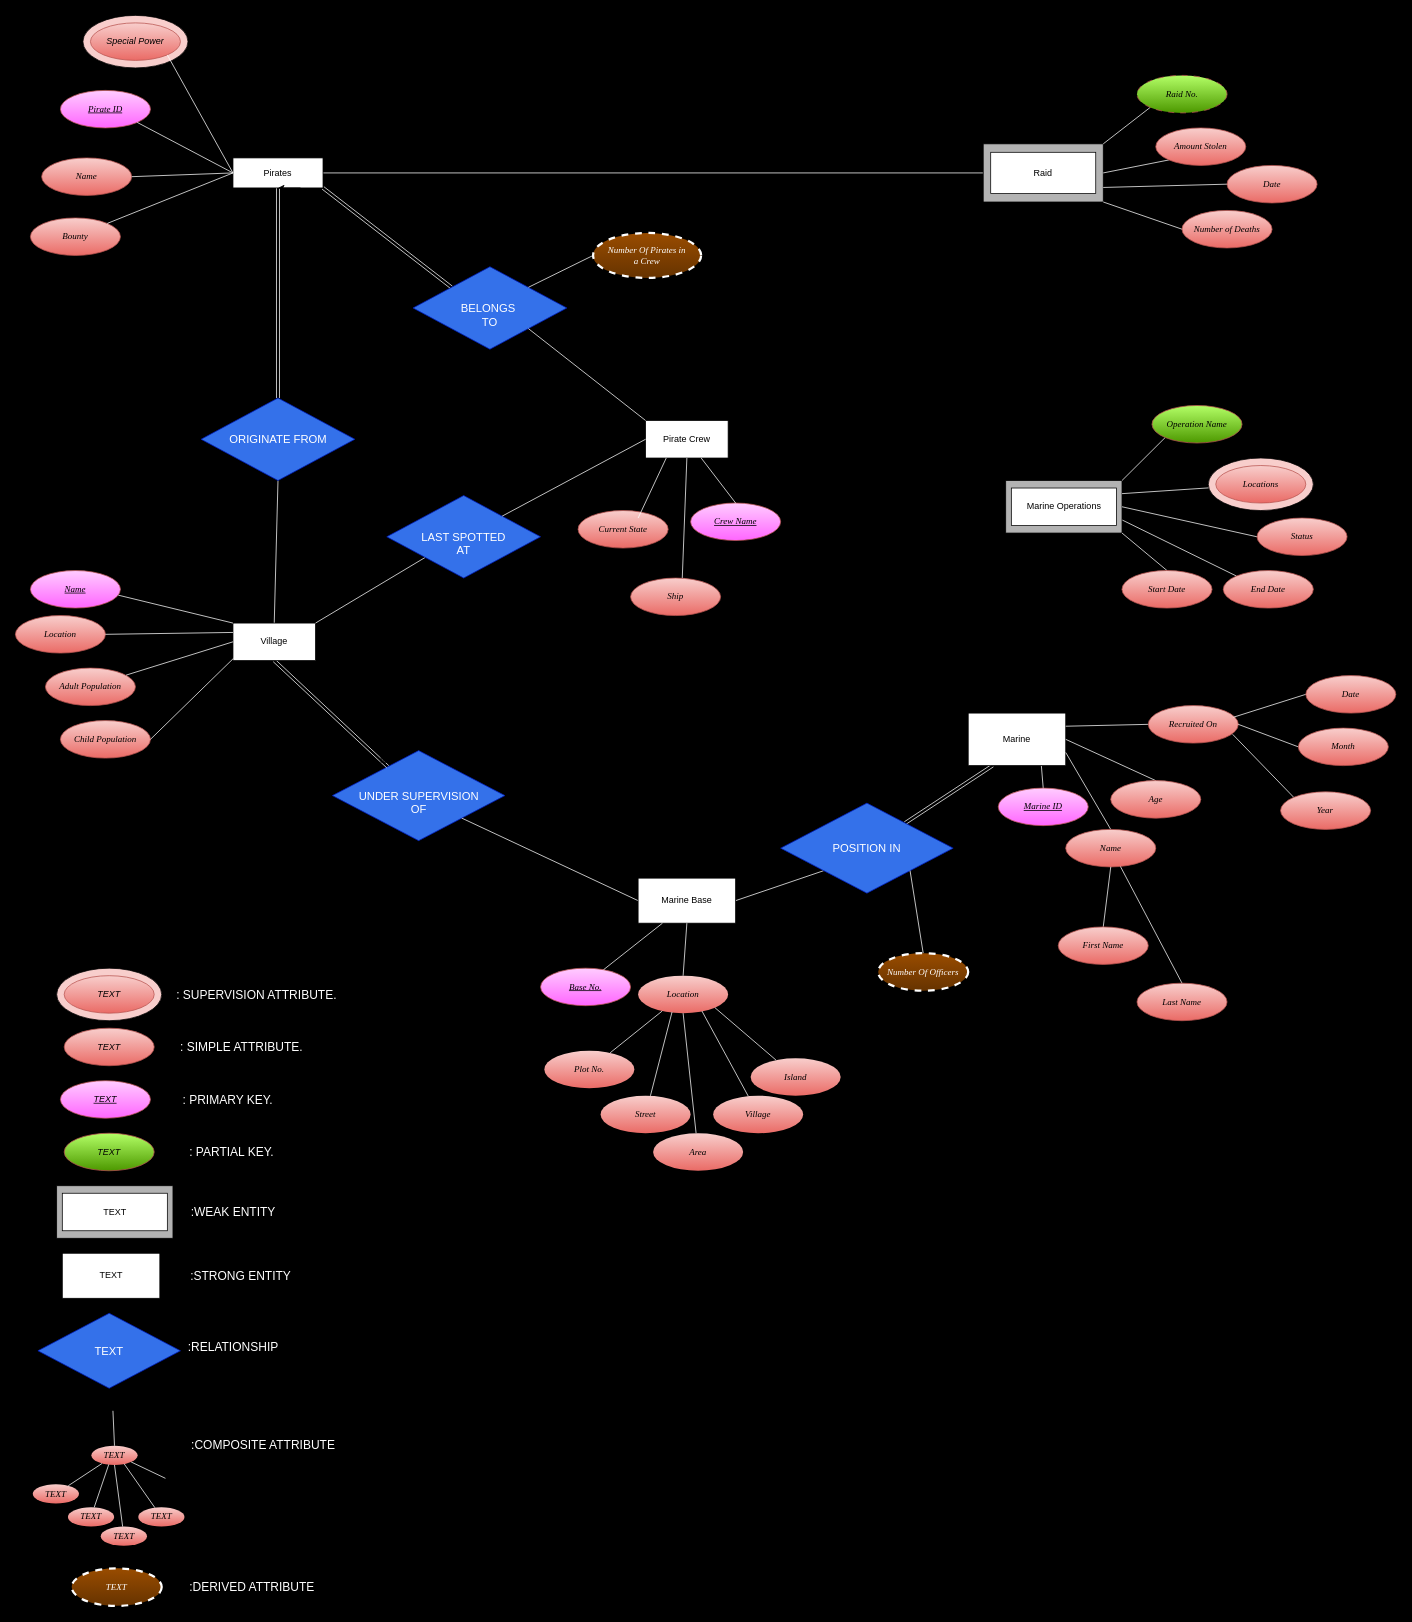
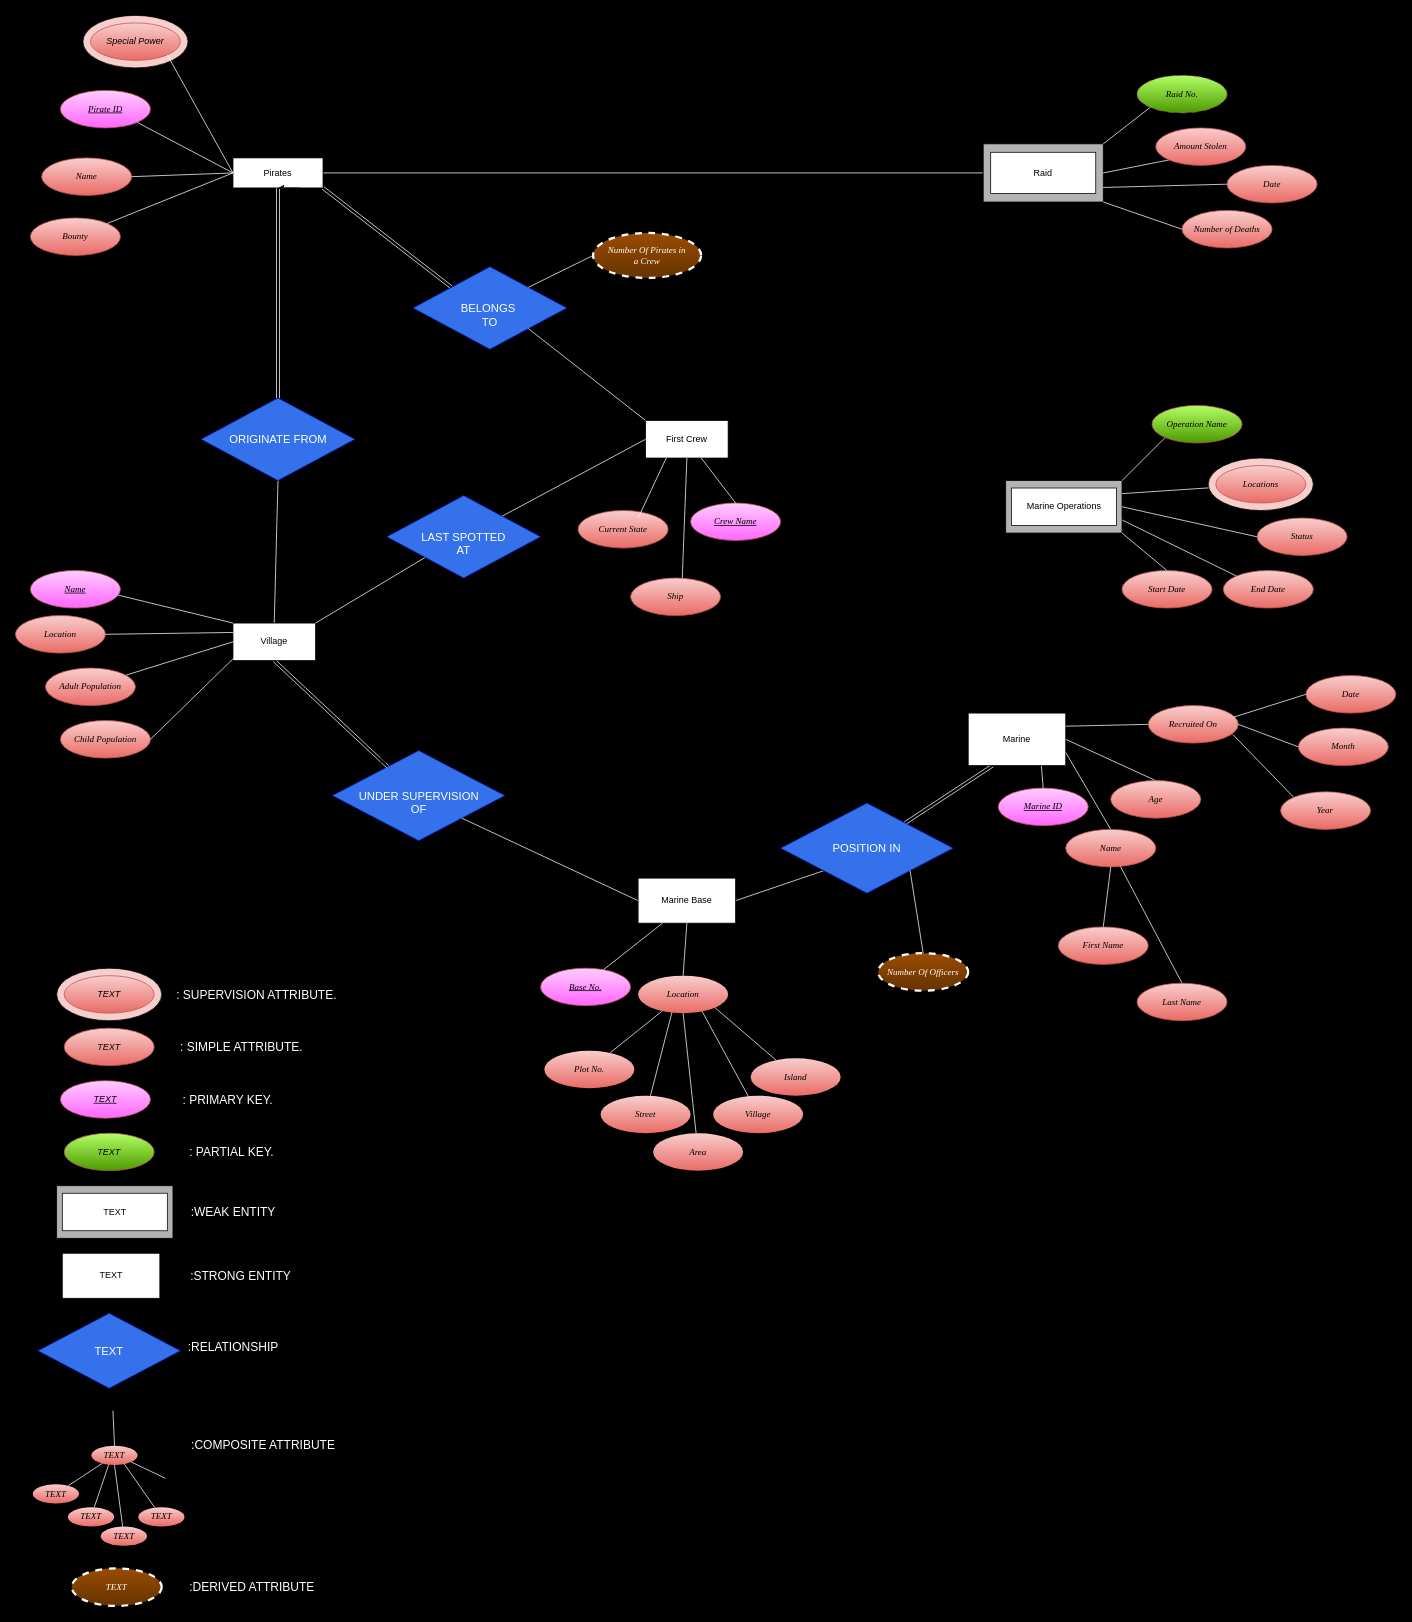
(687, 439) -> (687, 439)
